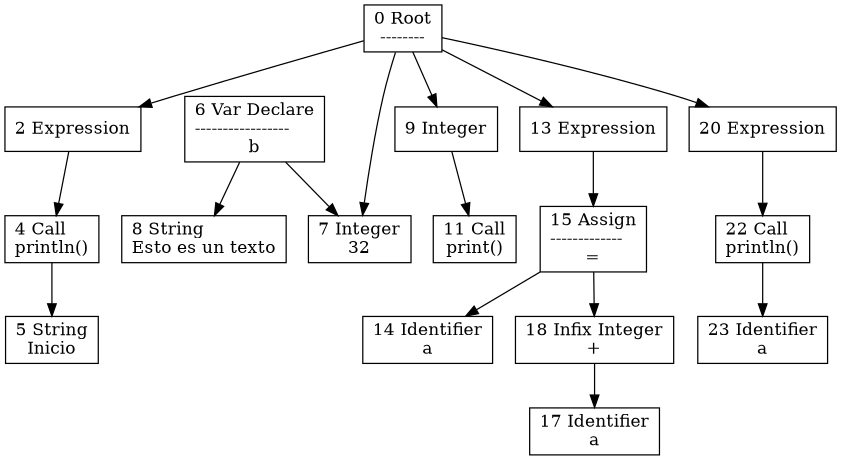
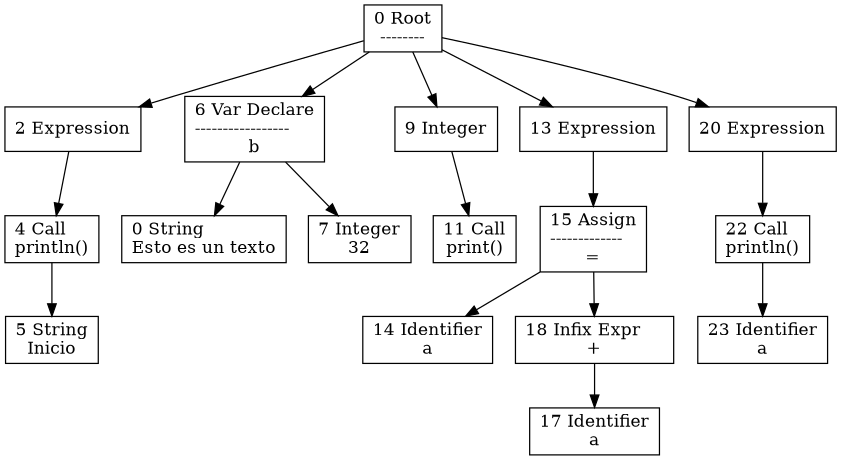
(377, 127) -> (341, 71)
(204, 239) -> (204, 239)
(595, 340) -> (595, 340)
